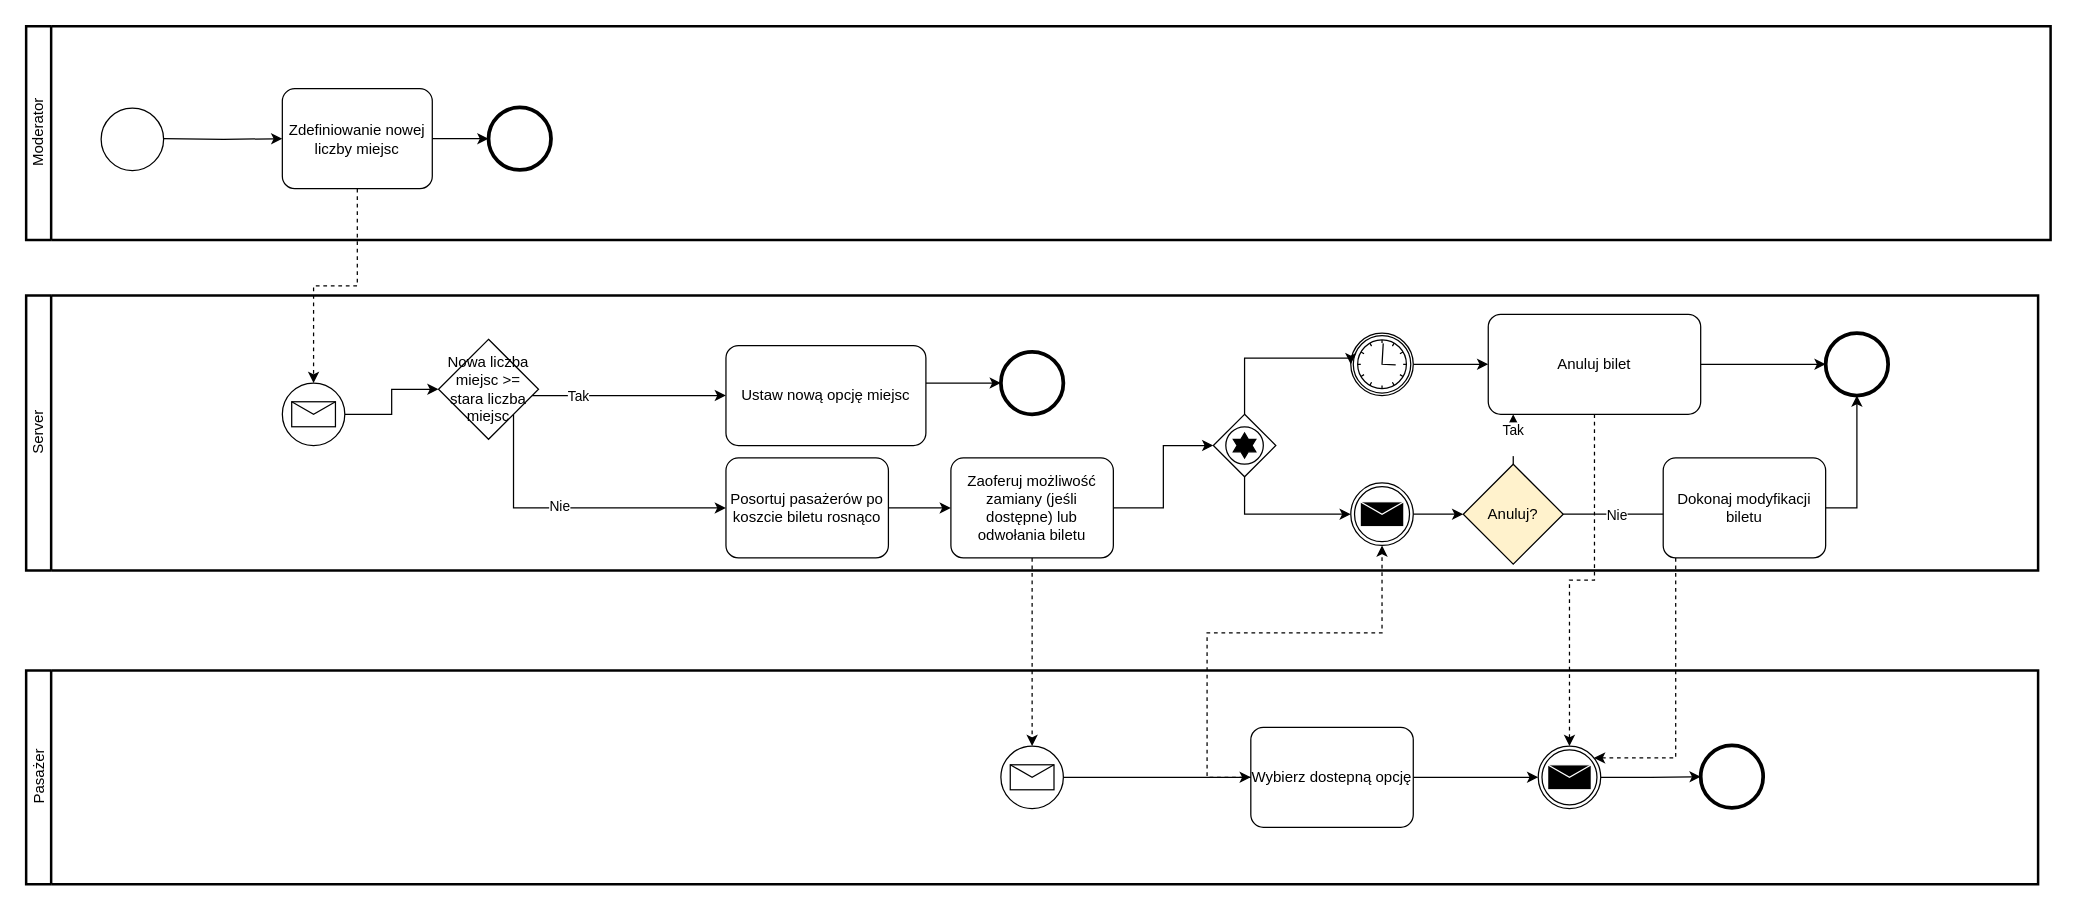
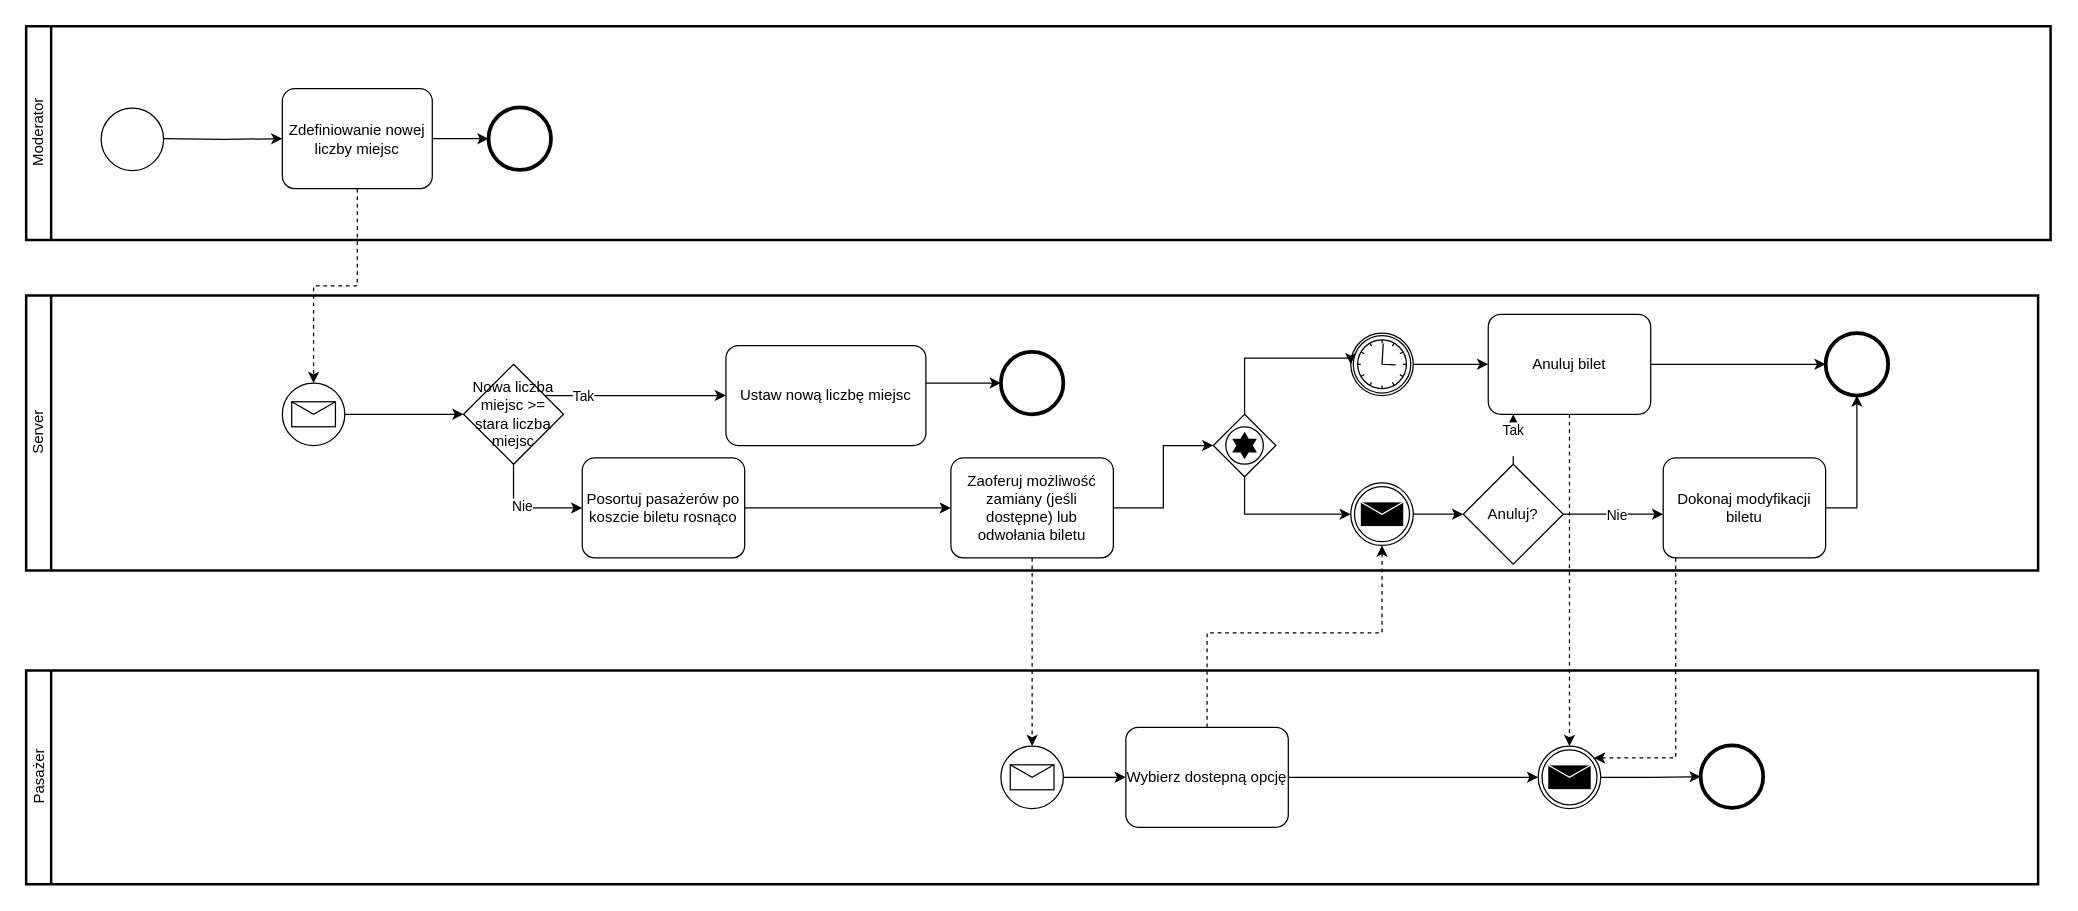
(1594, 364) -> (1569, 364)
(488, 389) -> (513, 414)
(826, 396) -> (826, 396)
(807, 508) -> (663, 508)
(1513, 514) -> (1513, 514)
(1656, 514) -> (1653, 514)
(1332, 778) -> (1207, 778)
